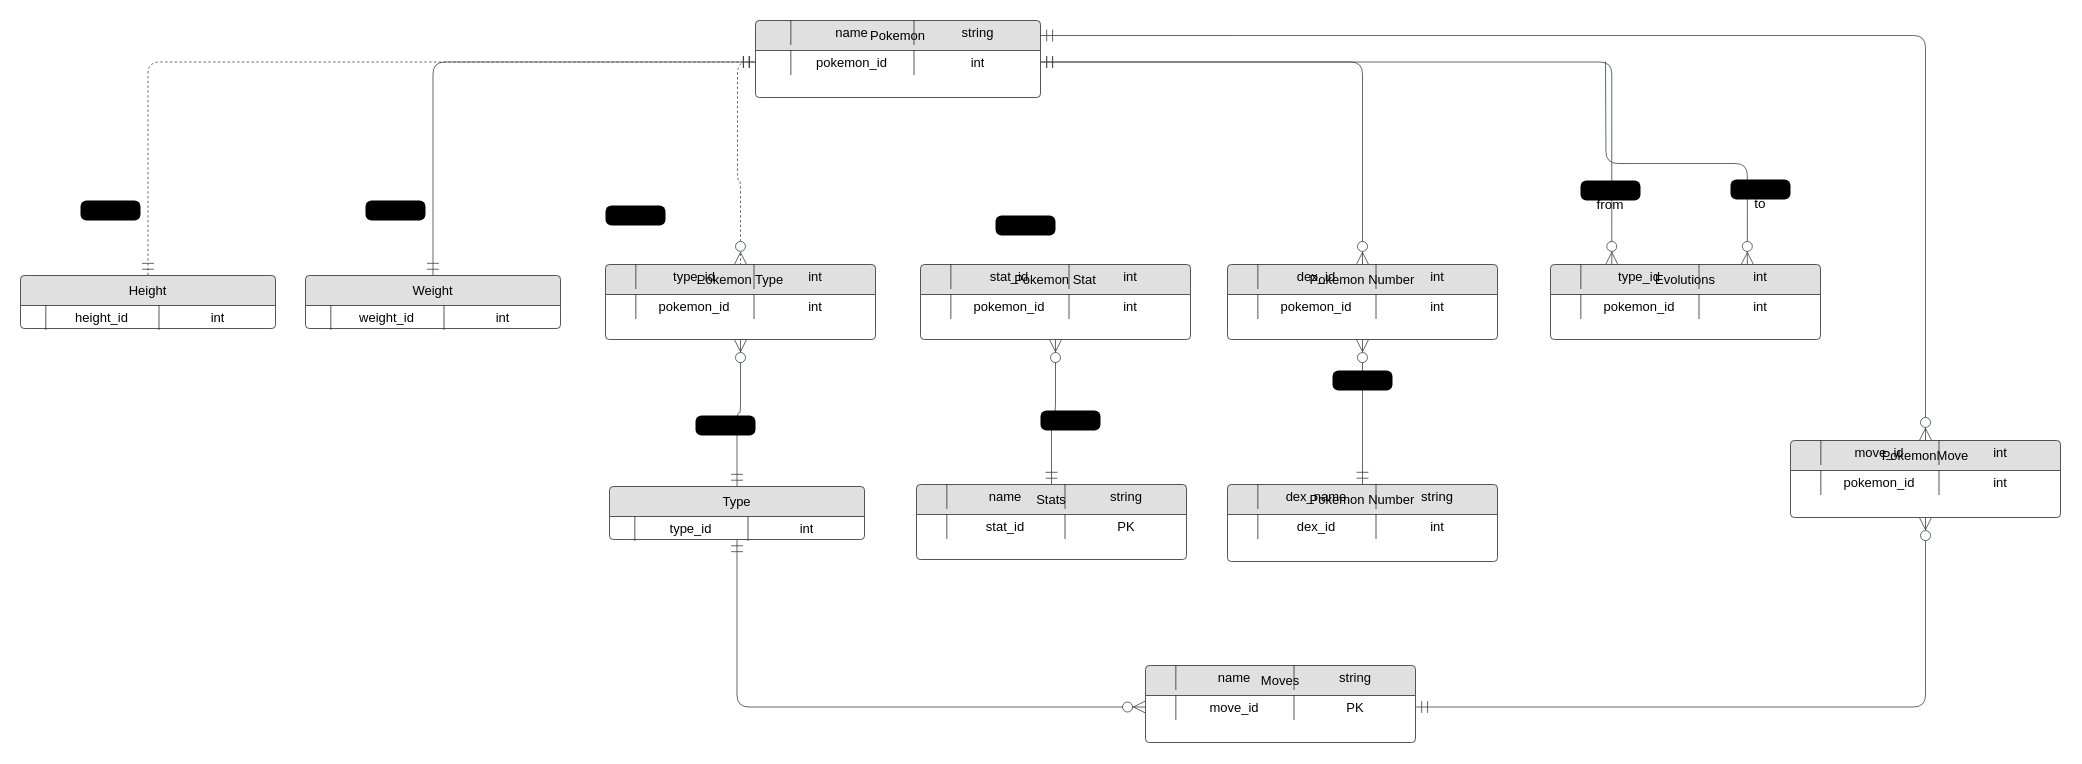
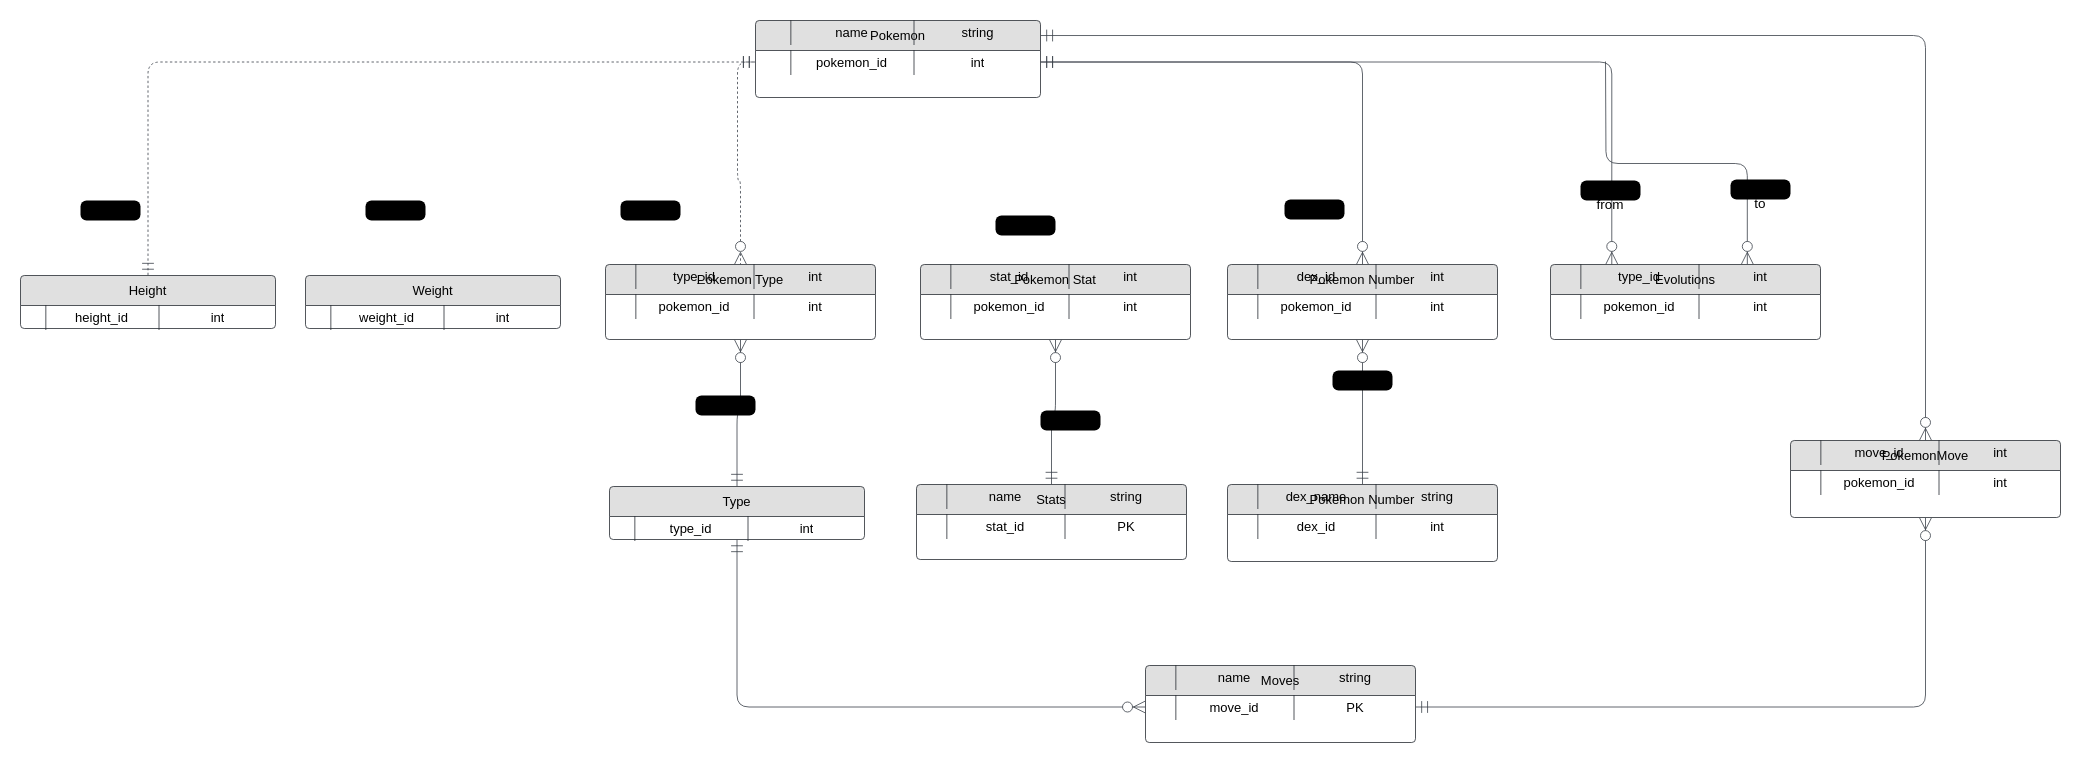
(433, 171) -> none
none -> (1315, 210)
(636, 216) -> (651, 211)
(726, 426) -> (726, 406)
